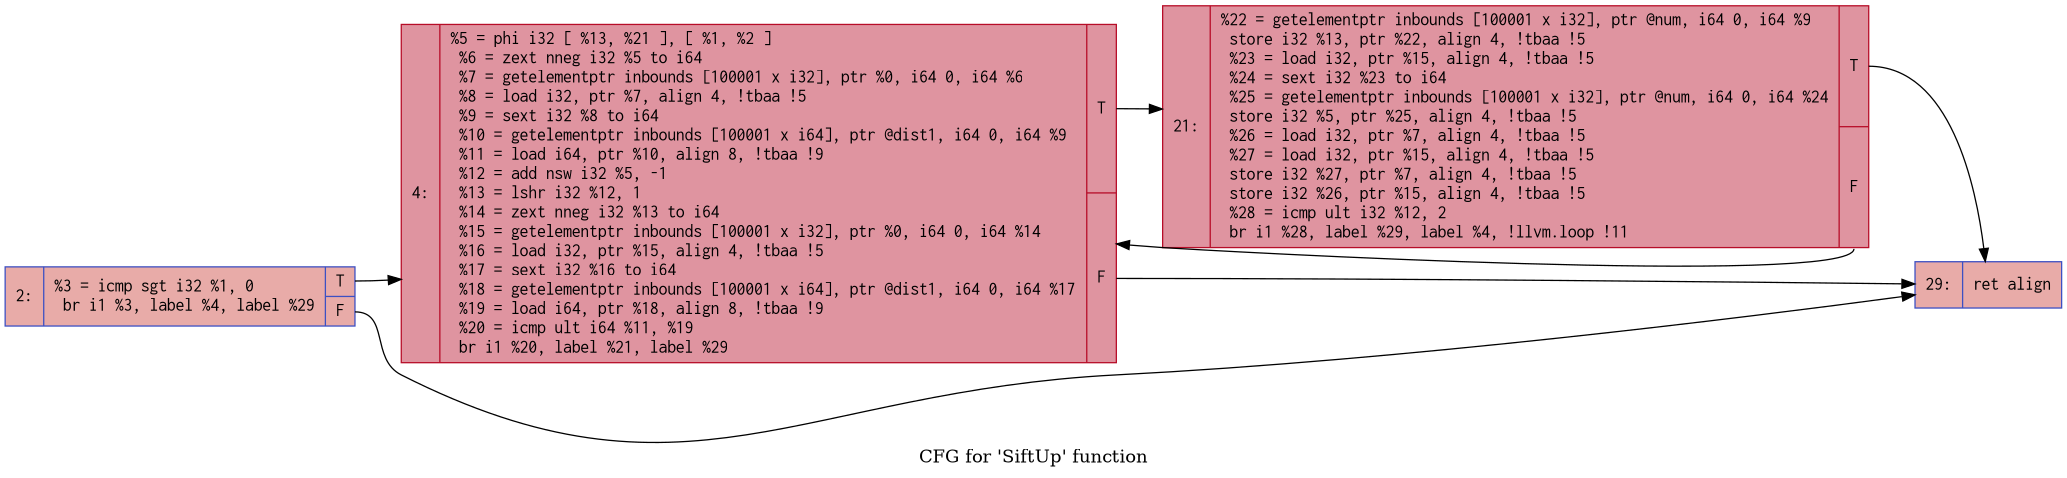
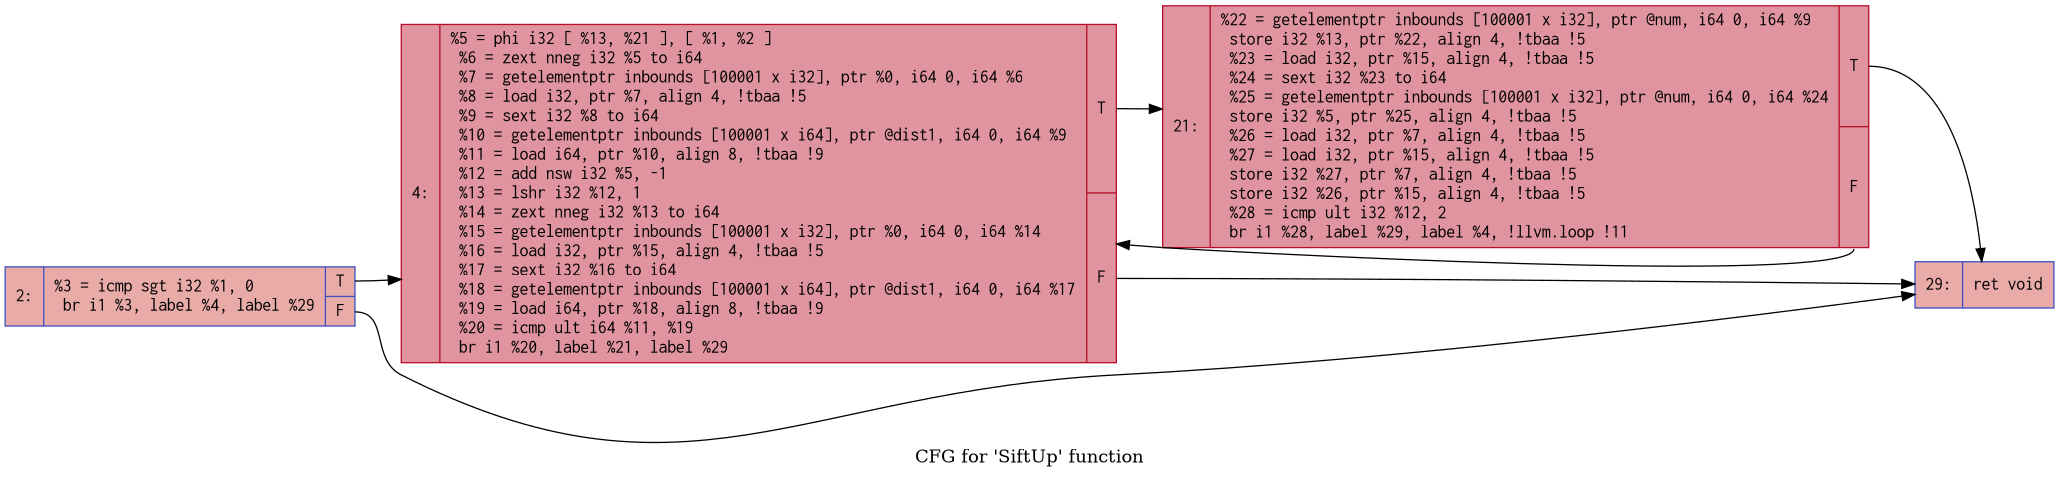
(2012, 284) -> (2008, 284)
